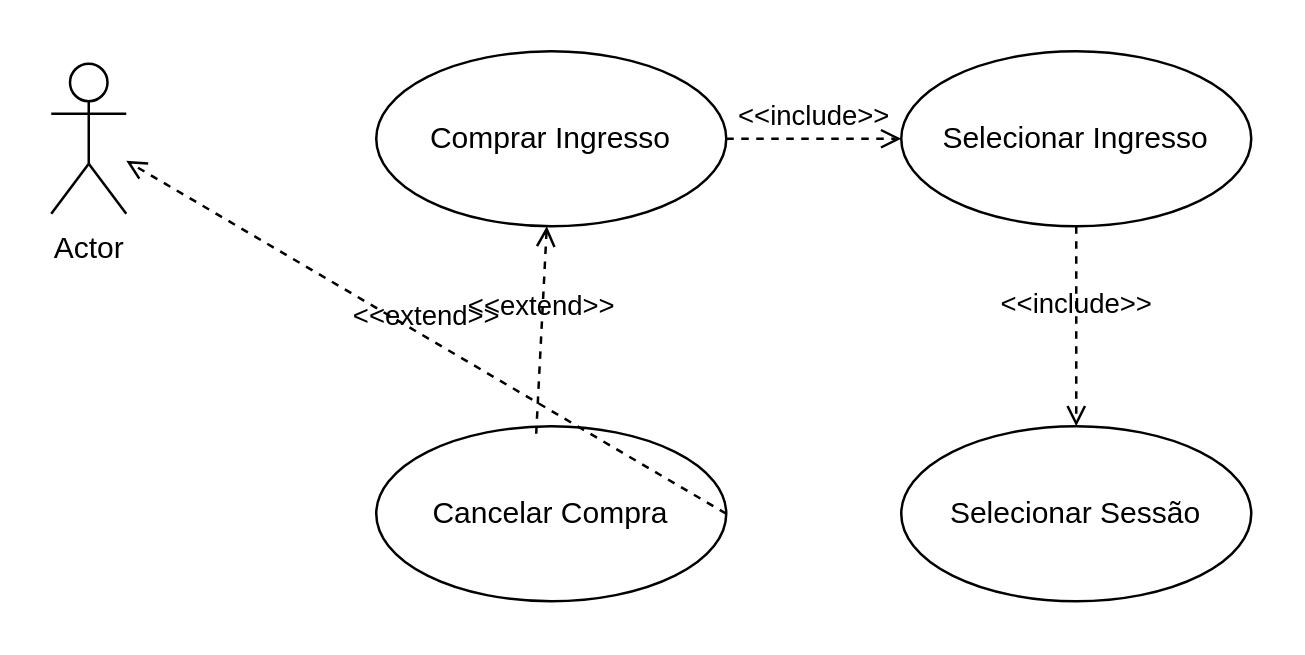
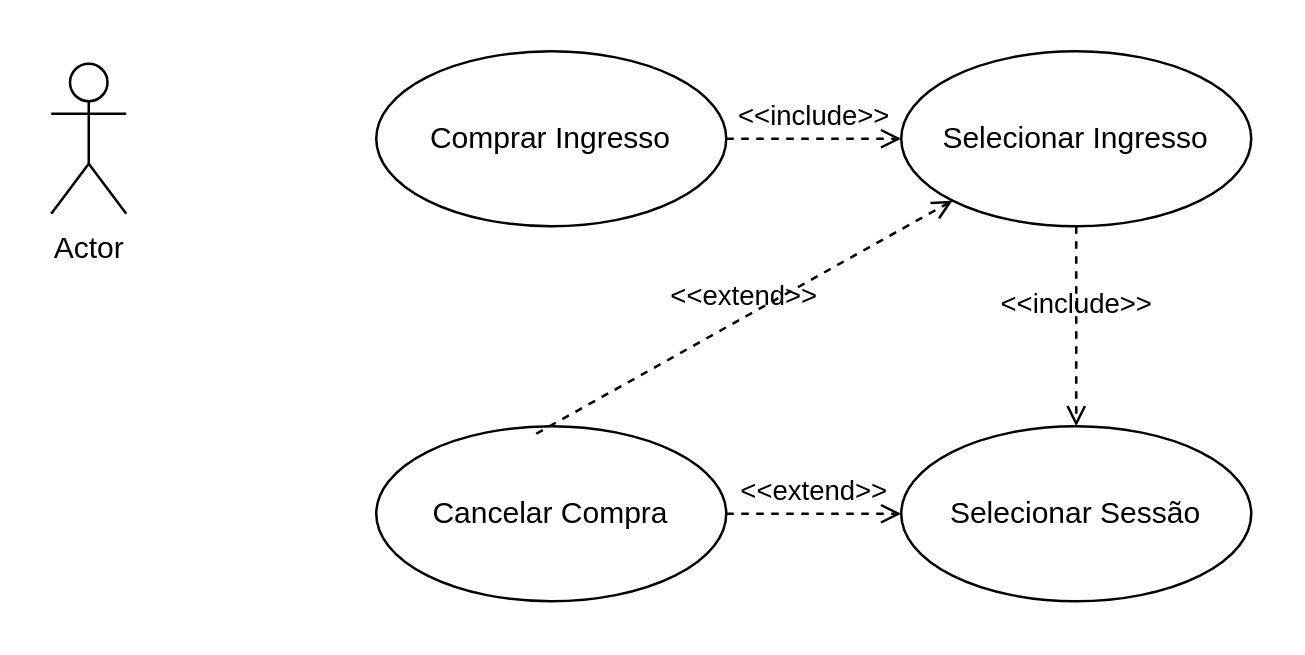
(332, 282) -> (810, 514)
(542, 315) -> (758, 310)
